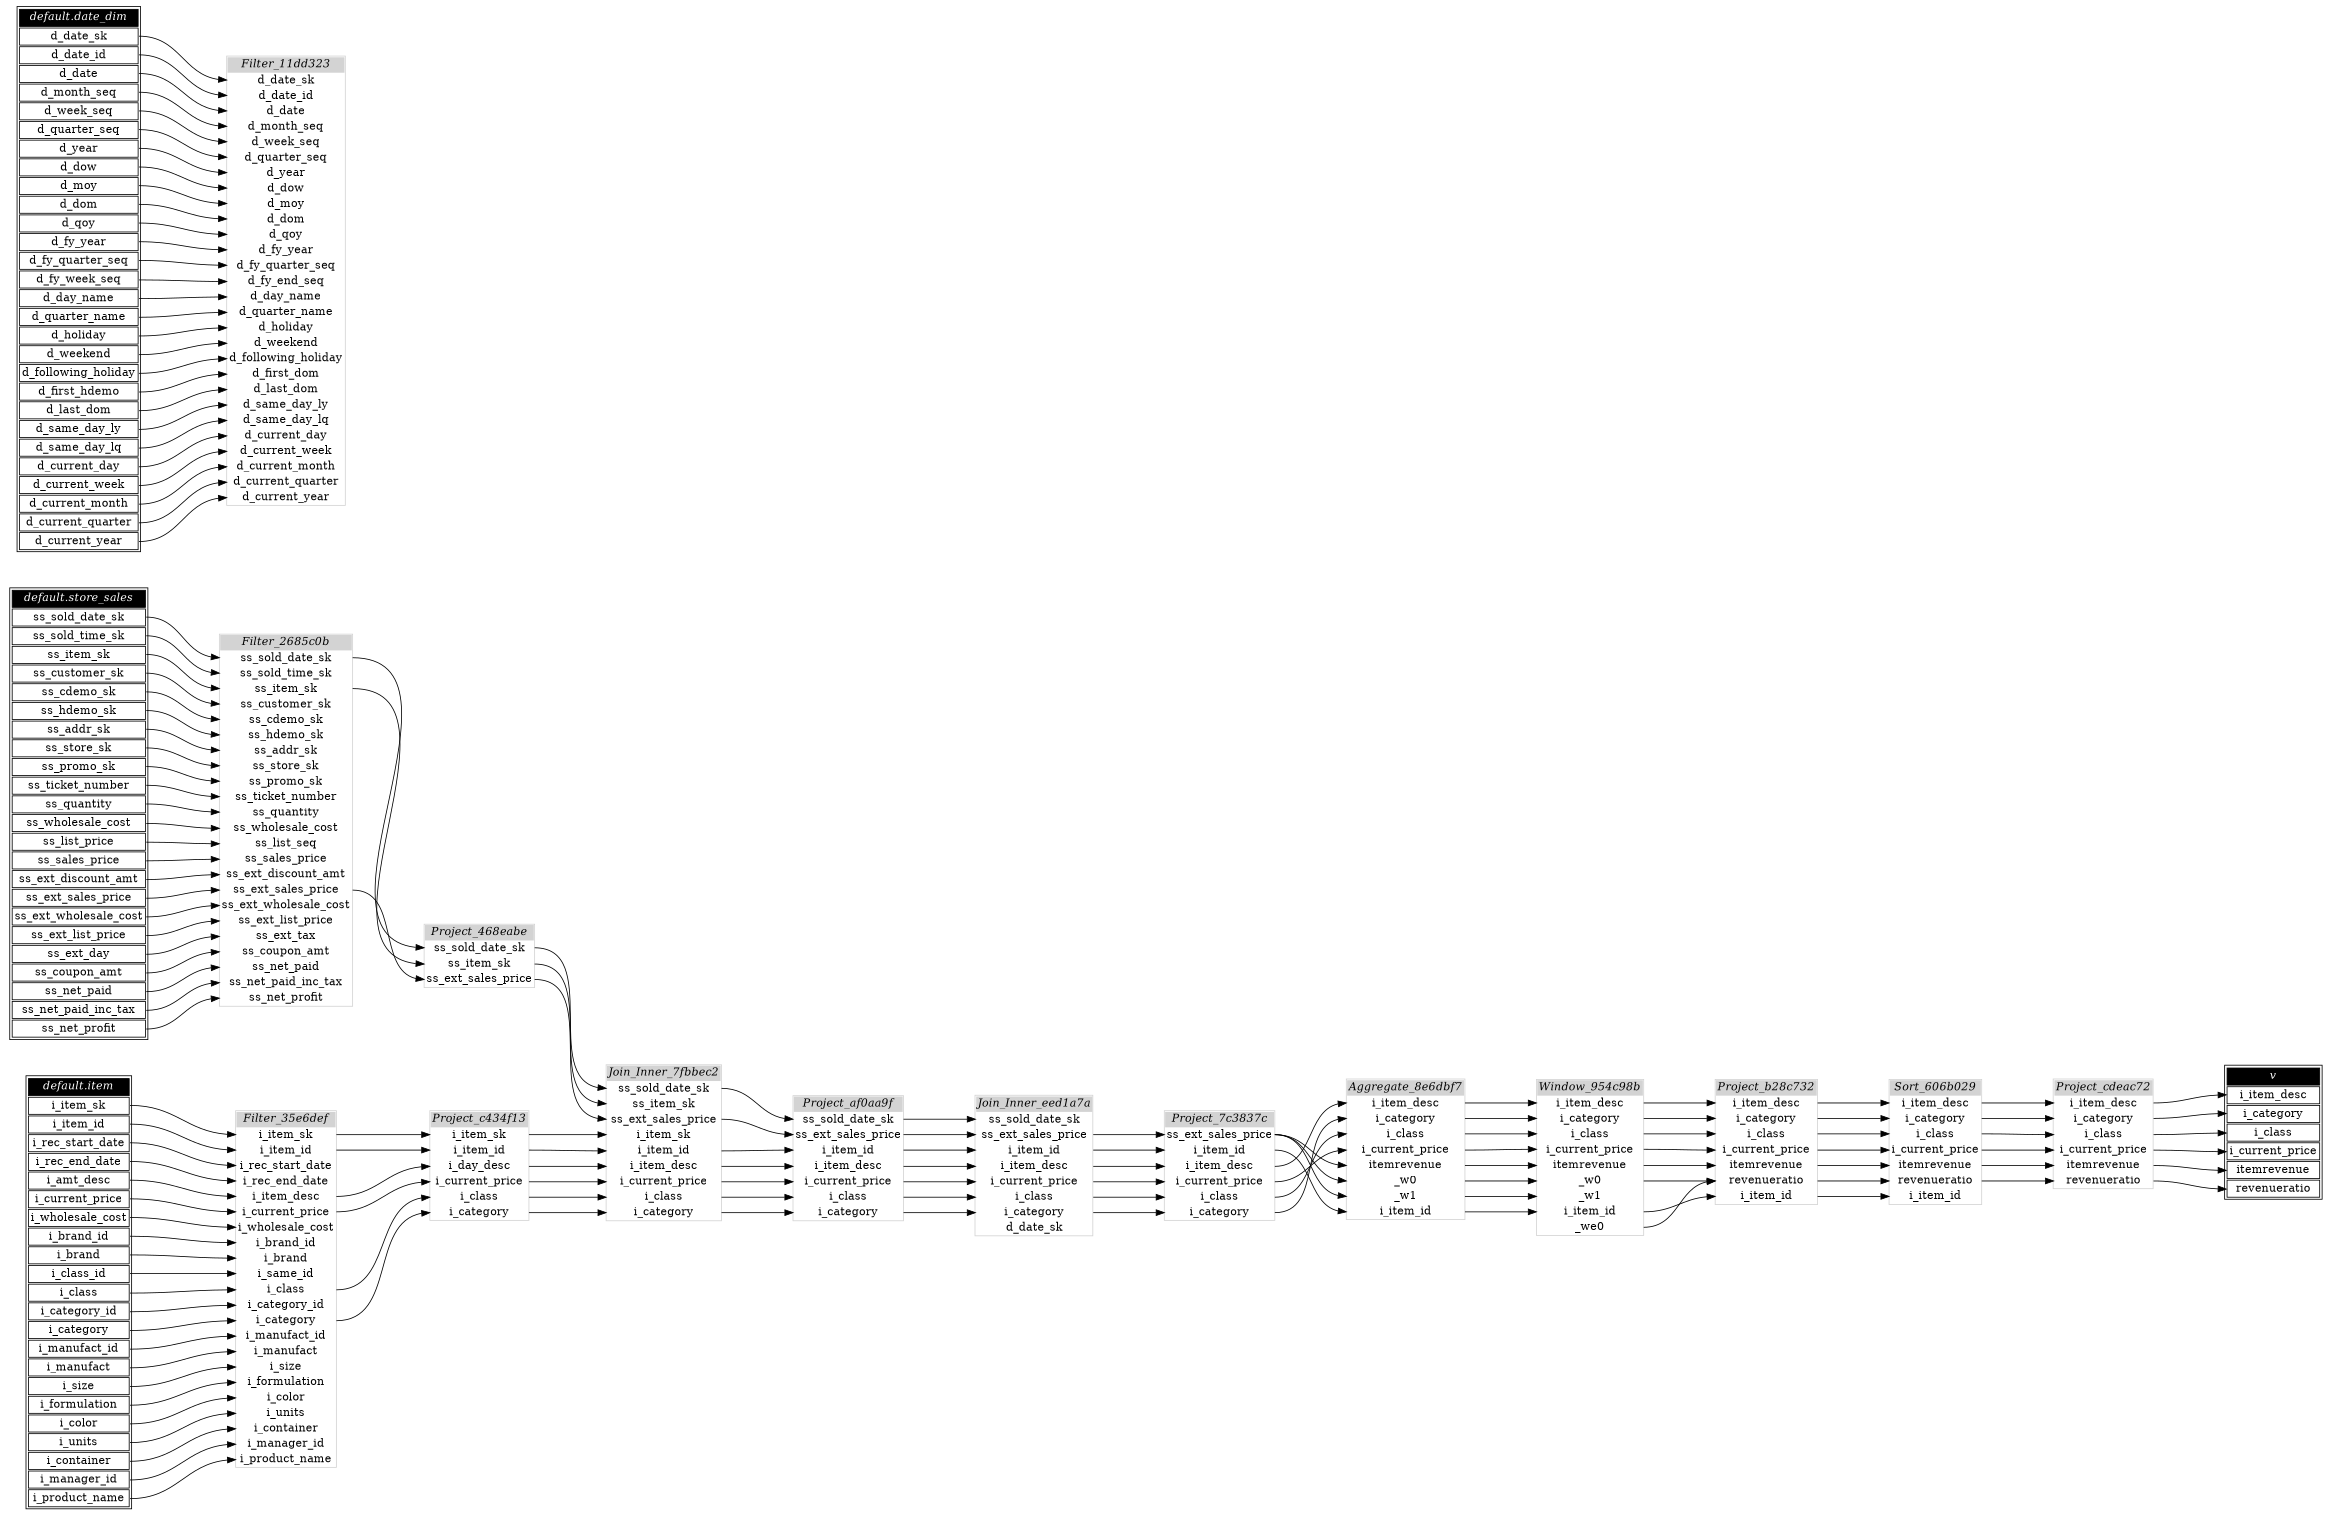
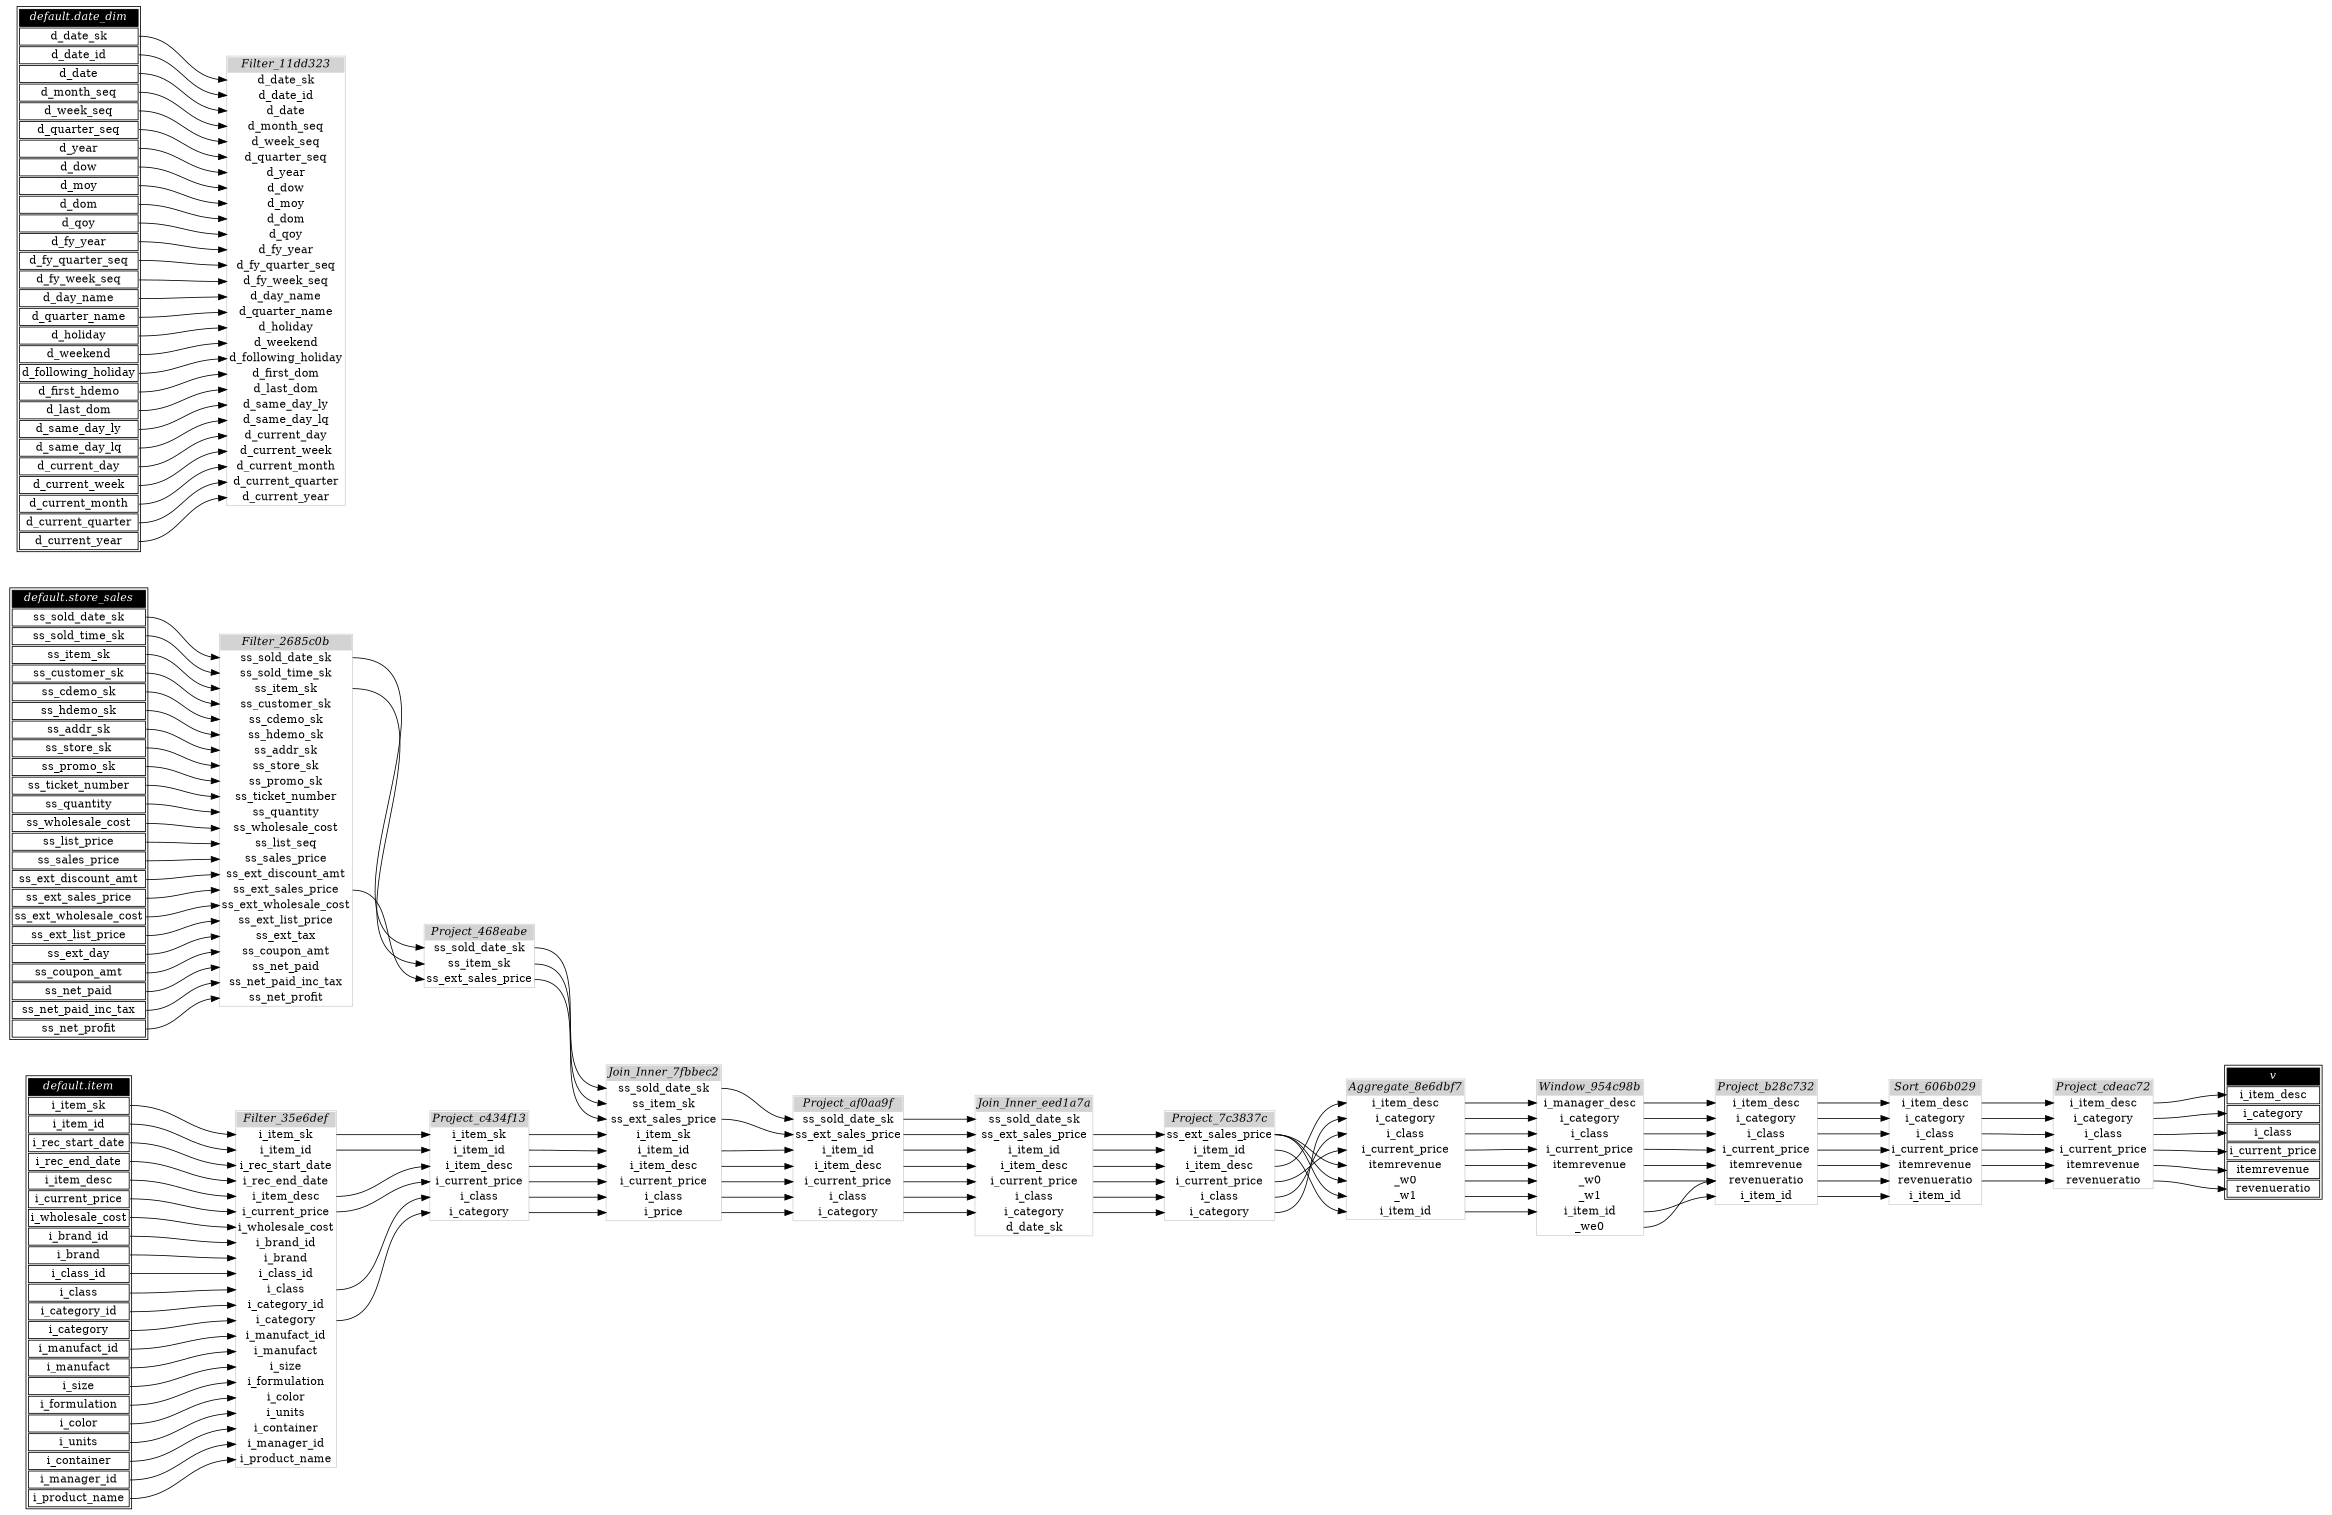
(286, 281) -> (286, 281)
(1590, 1103) -> (1590, 1103)
(479, 1166) -> (479, 1166)
(79, 1180) -> (79, 1180)
(664, 1212) -> (664, 1212)
(286, 1274) -> (286, 1274)
